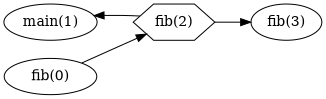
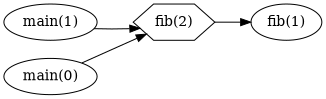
(122, 15) -> (112, 29)
(286, 22) -> (286, 22)
(50, 77) -> (50, 77)
